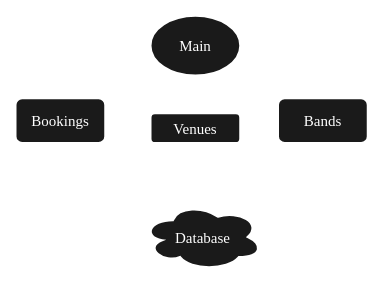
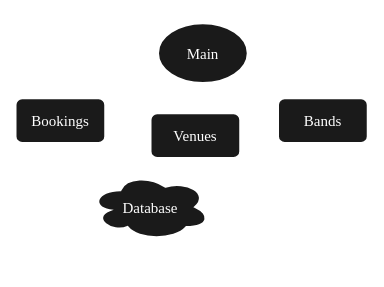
(195, 45) -> (203, 53)
(195, 128) -> (195, 135)
(203, 237) -> (150, 207)
